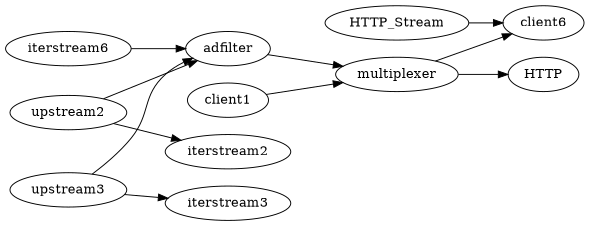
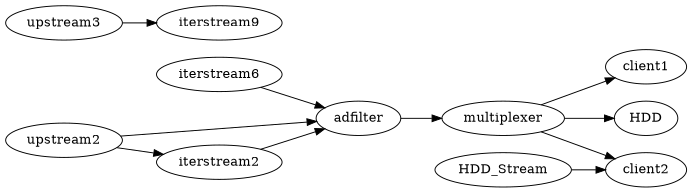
(397, 23) -> (503, 170)
(544, 23) -> (646, 170)
(544, 74) -> (646, 118)
(300, 89) -> (574, 93)
(142, 120) -> (288, 140)
(228, 203) -> (219, 23)
